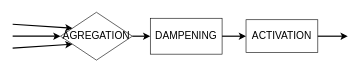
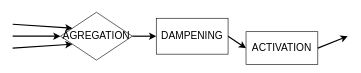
(186, 36) -> (192, 36)
(282, 36) -> (282, 48)
